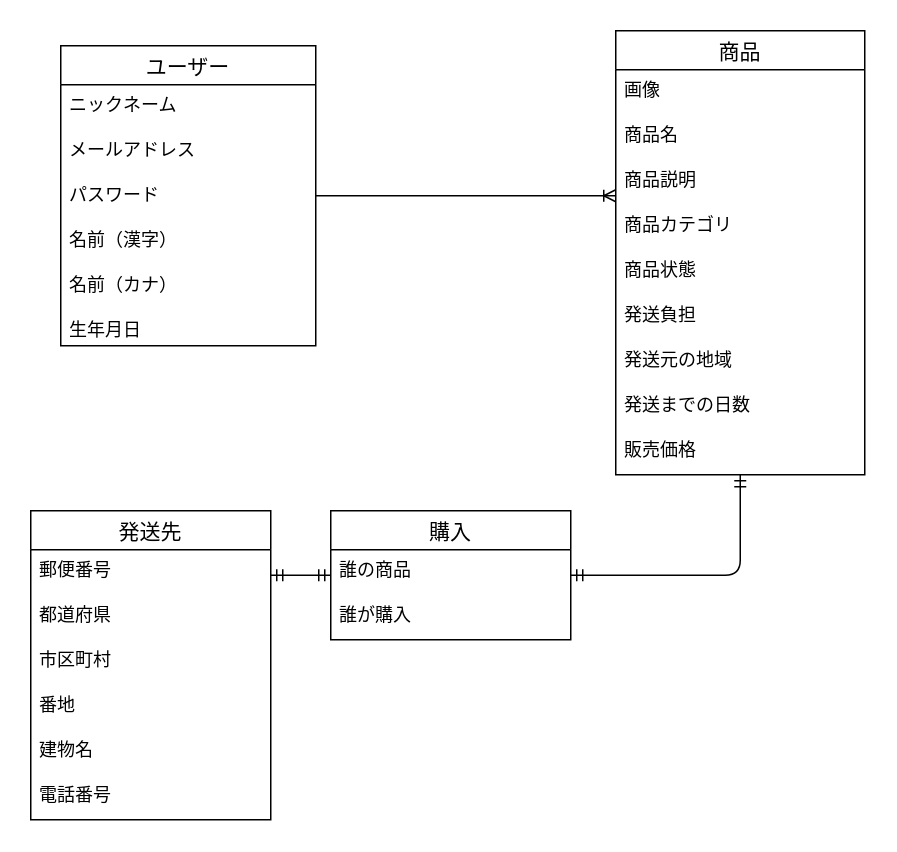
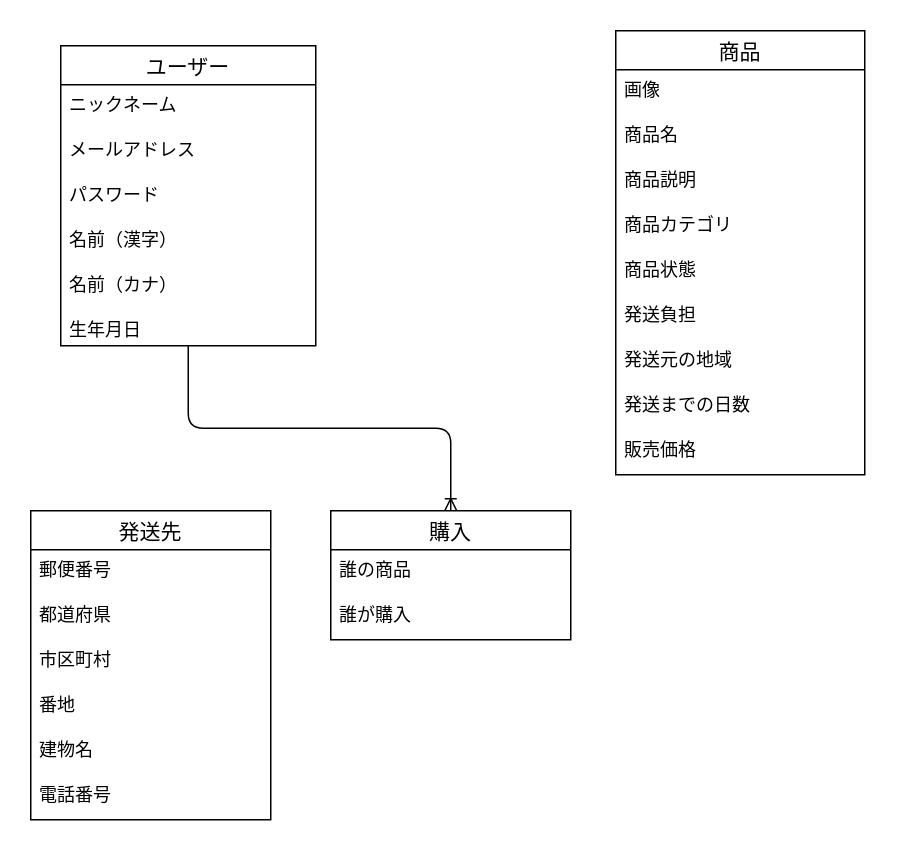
(465, 196) -> none
none -> (321, 428)
(300, 575) -> none
(700, 575) -> none
